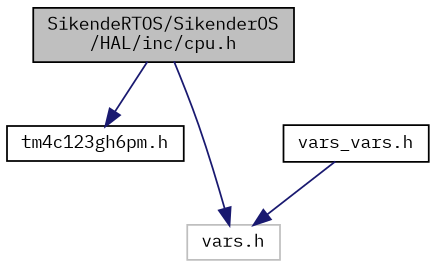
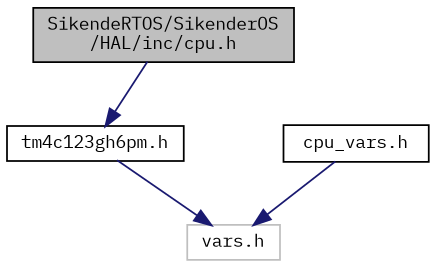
(202, 134) -> (157, 188)
(356, 144) -> (356, 144)
